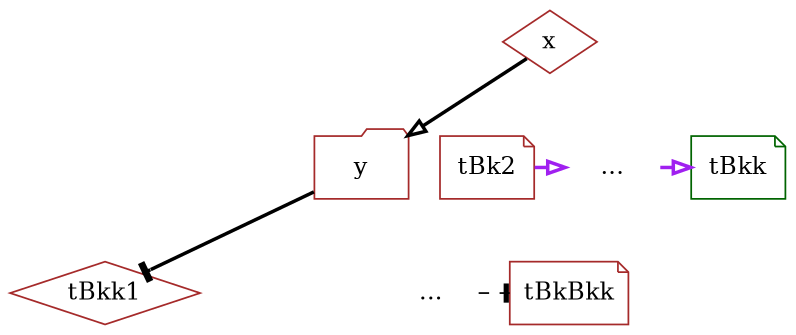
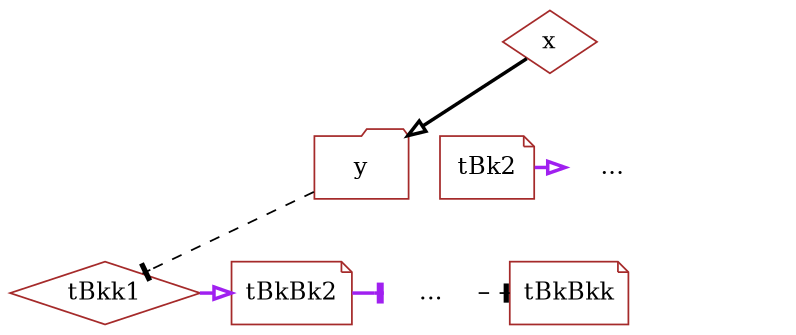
(738, 167) -> none
(232, 231) -> (232, 231)
none -> (292, 293)
